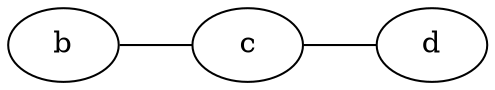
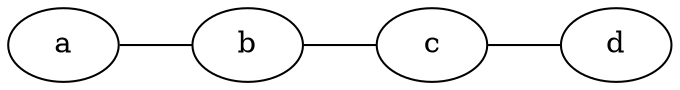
none -> (63, 45)
